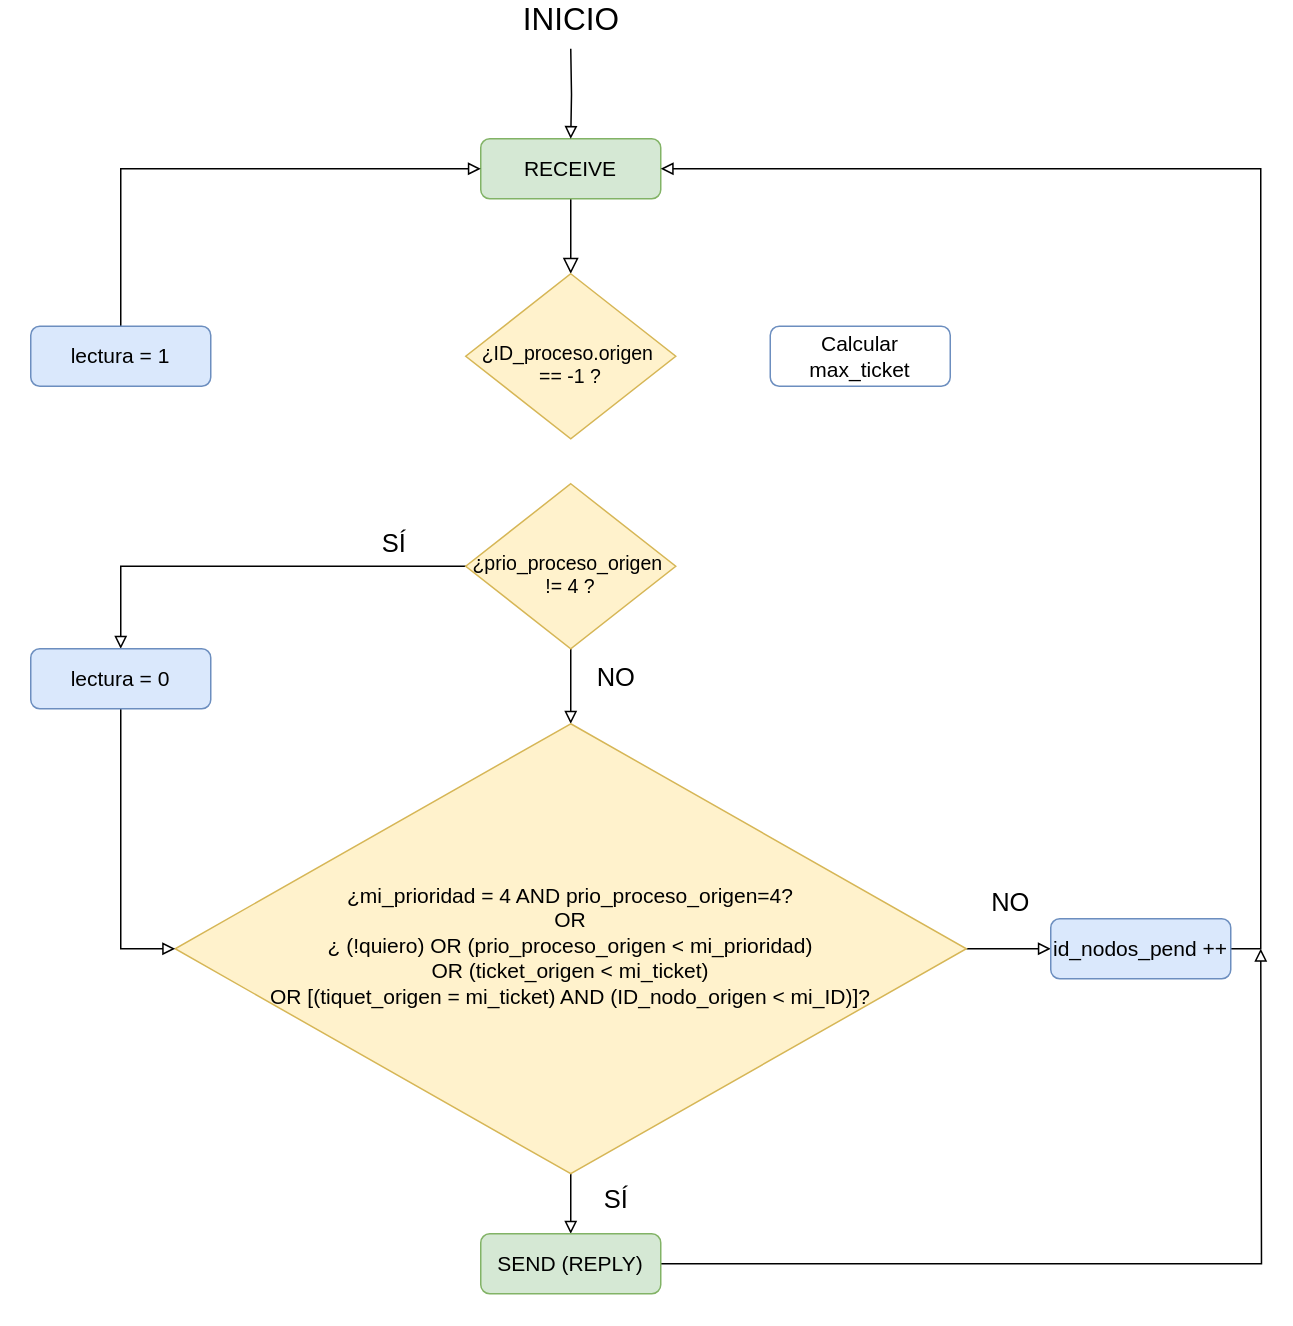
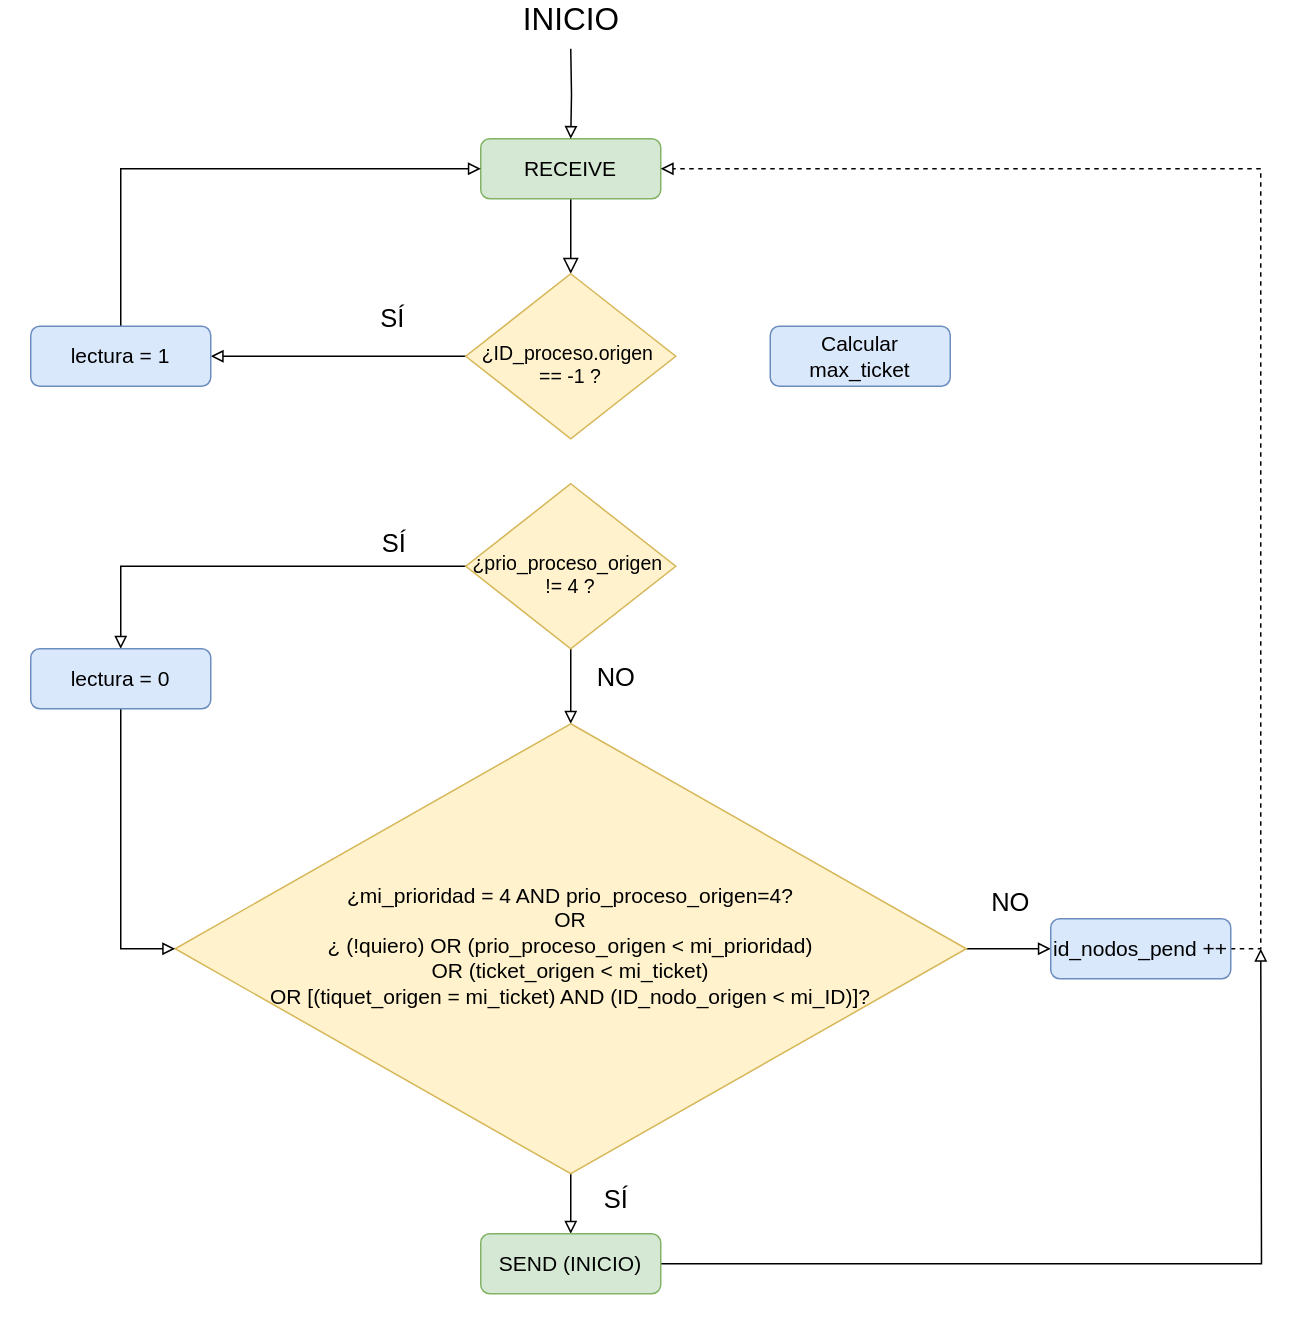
(1261, 280) -> (1261, 280)
none -> (344, 356)
(860, 356) -> (860, 356)
(571, 1264) -> (571, 1264)
